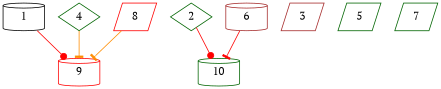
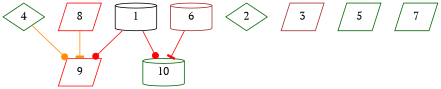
(203, 40) -> (148, 42)
(79, 43) -> (47, 40)
(79, 72) -> (80, 72)
